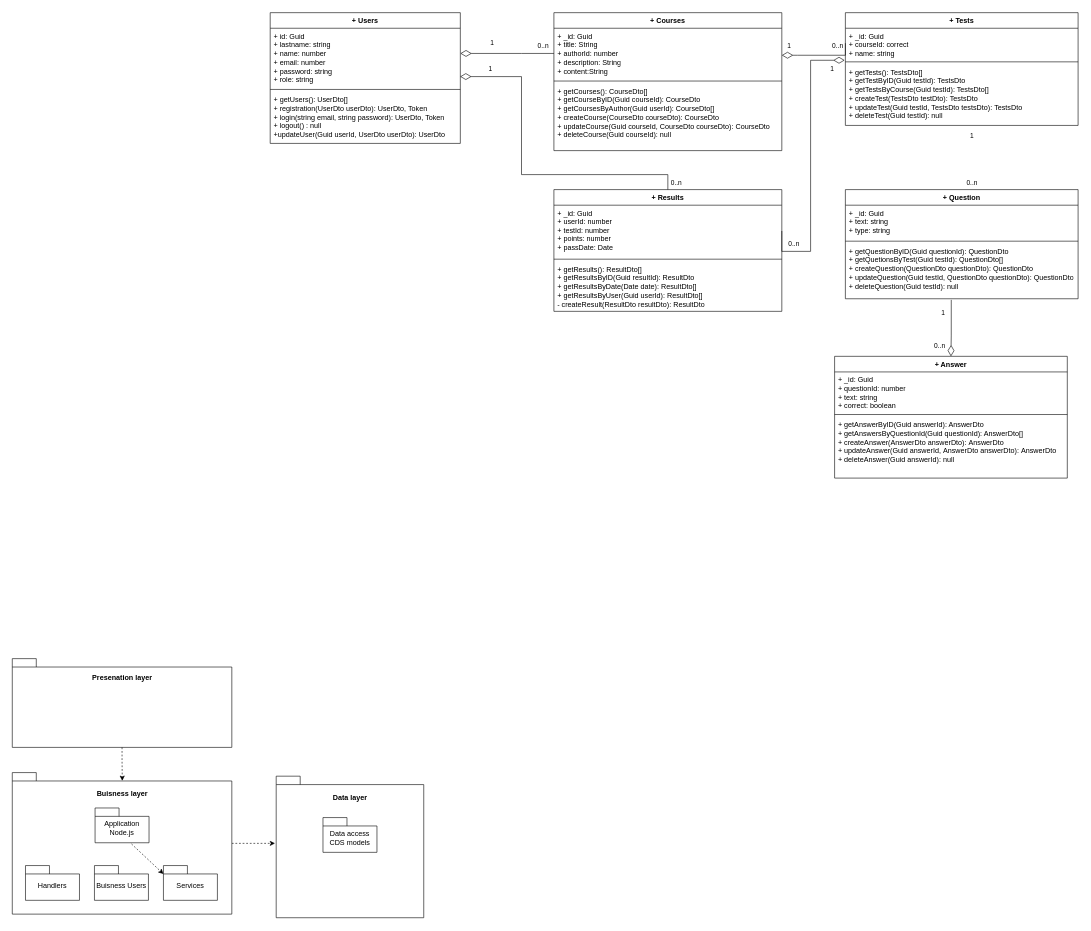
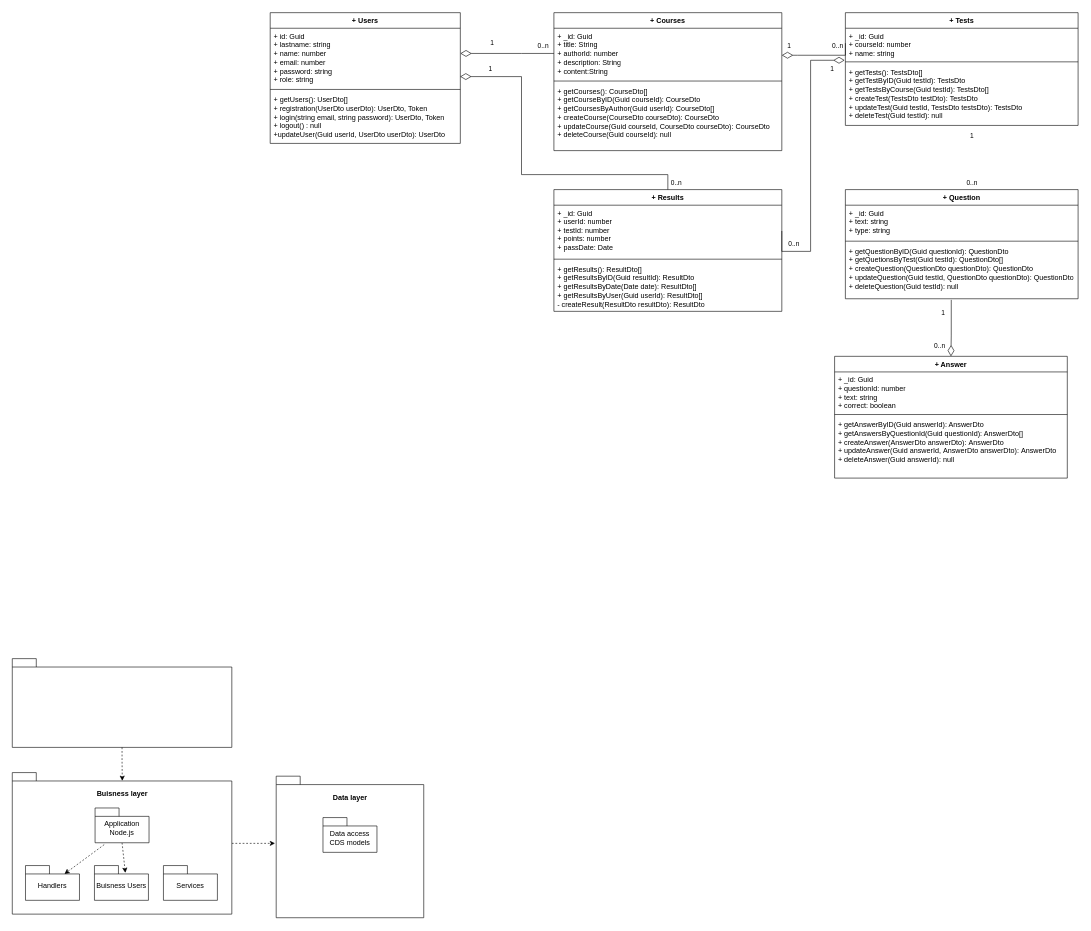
(885, 45) -> (883, 45)
(122, 678) -> none
none -> (125, 866)
(156, 867) -> none
none -> (72, 868)
